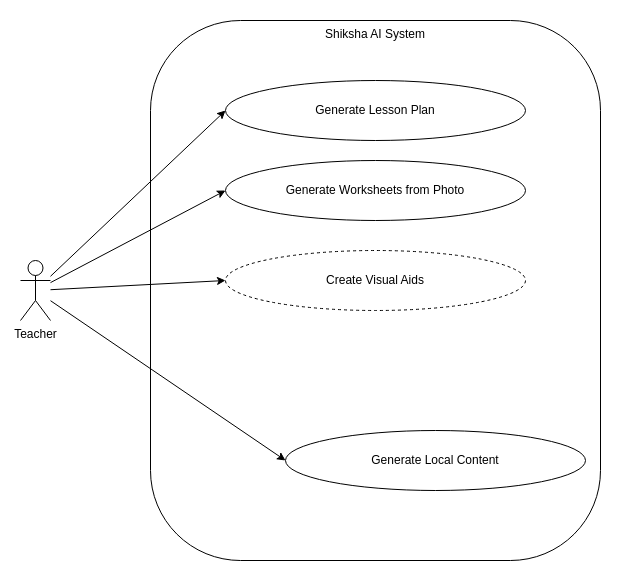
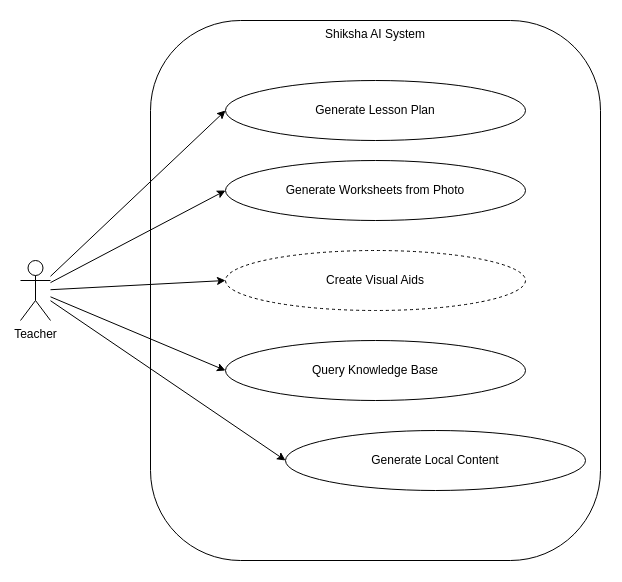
none -> (135, 332)
none -> (376, 371)
